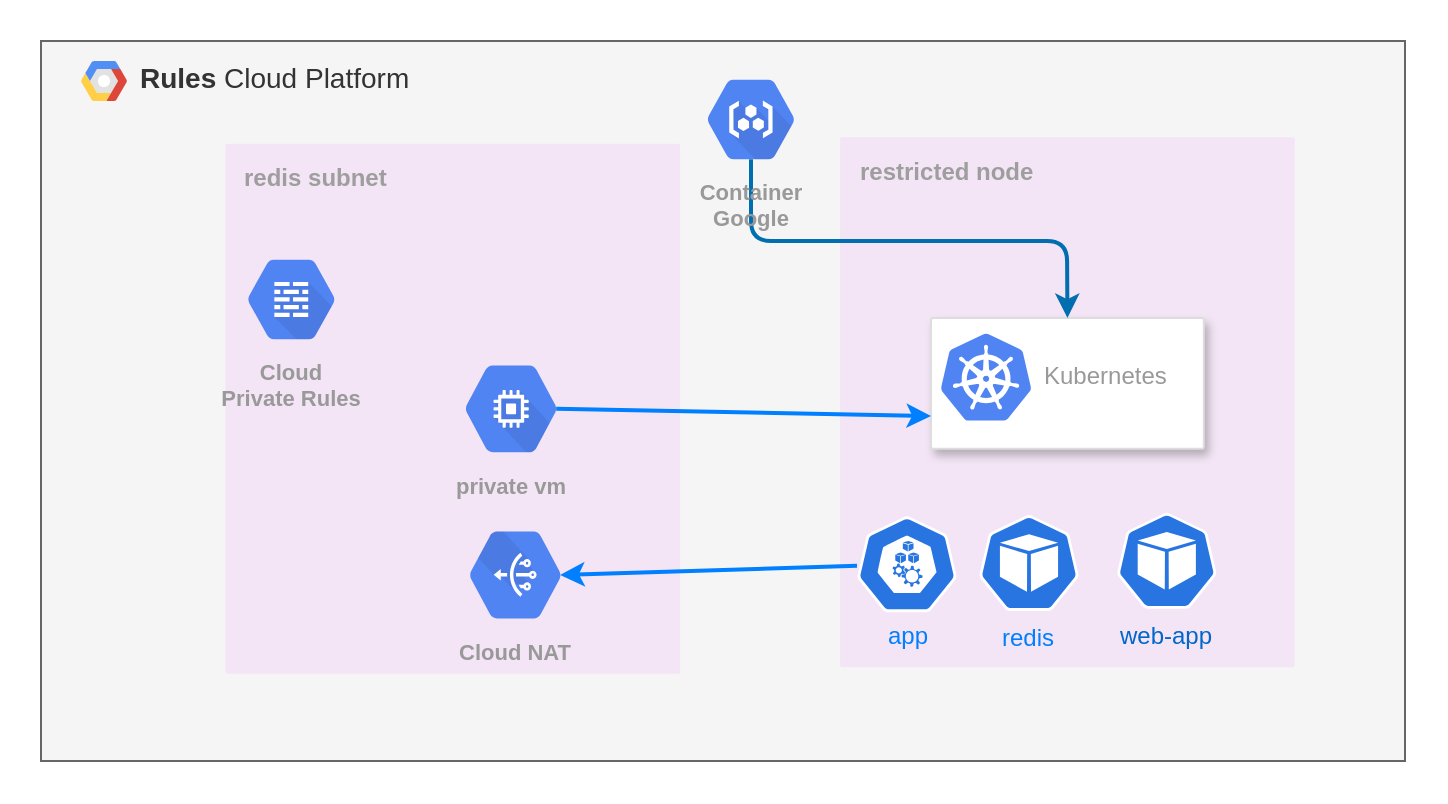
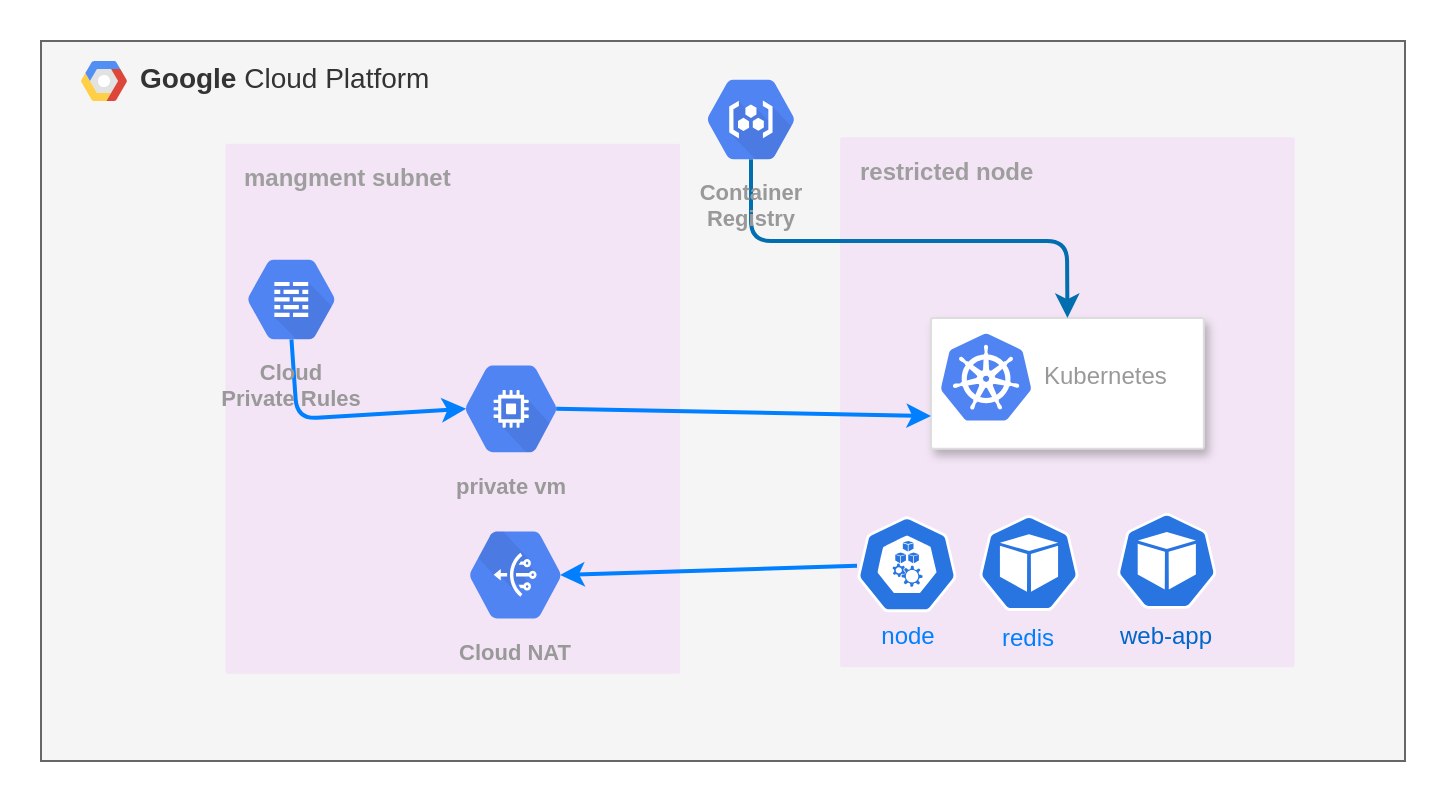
(280, 80) -> (287, 80)
(319, 179) -> (343, 179)
(752, 207) -> (752, 207)
none -> (340, 416)
(909, 637) -> (909, 637)
